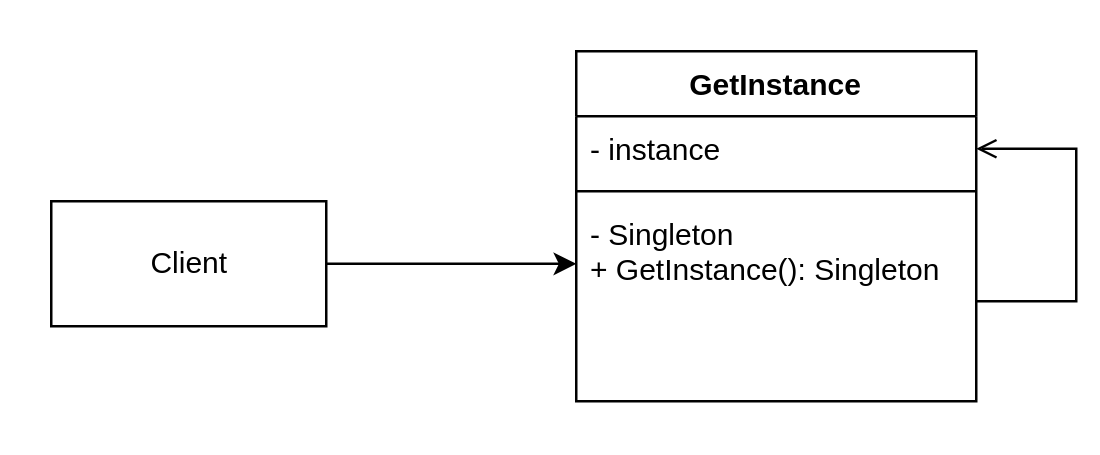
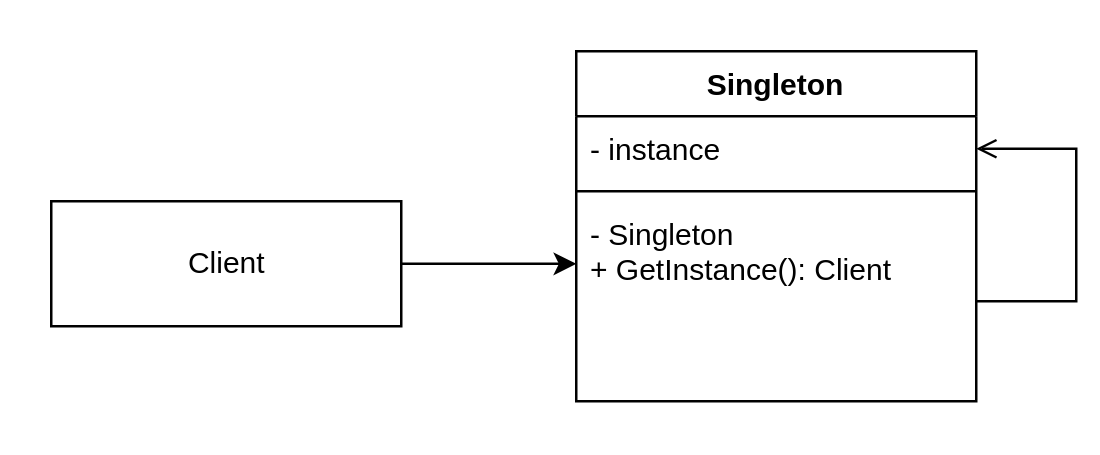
(775, 85) -> (775, 85)
(671, 235) -> (671, 235)
(189, 264) -> (226, 264)
